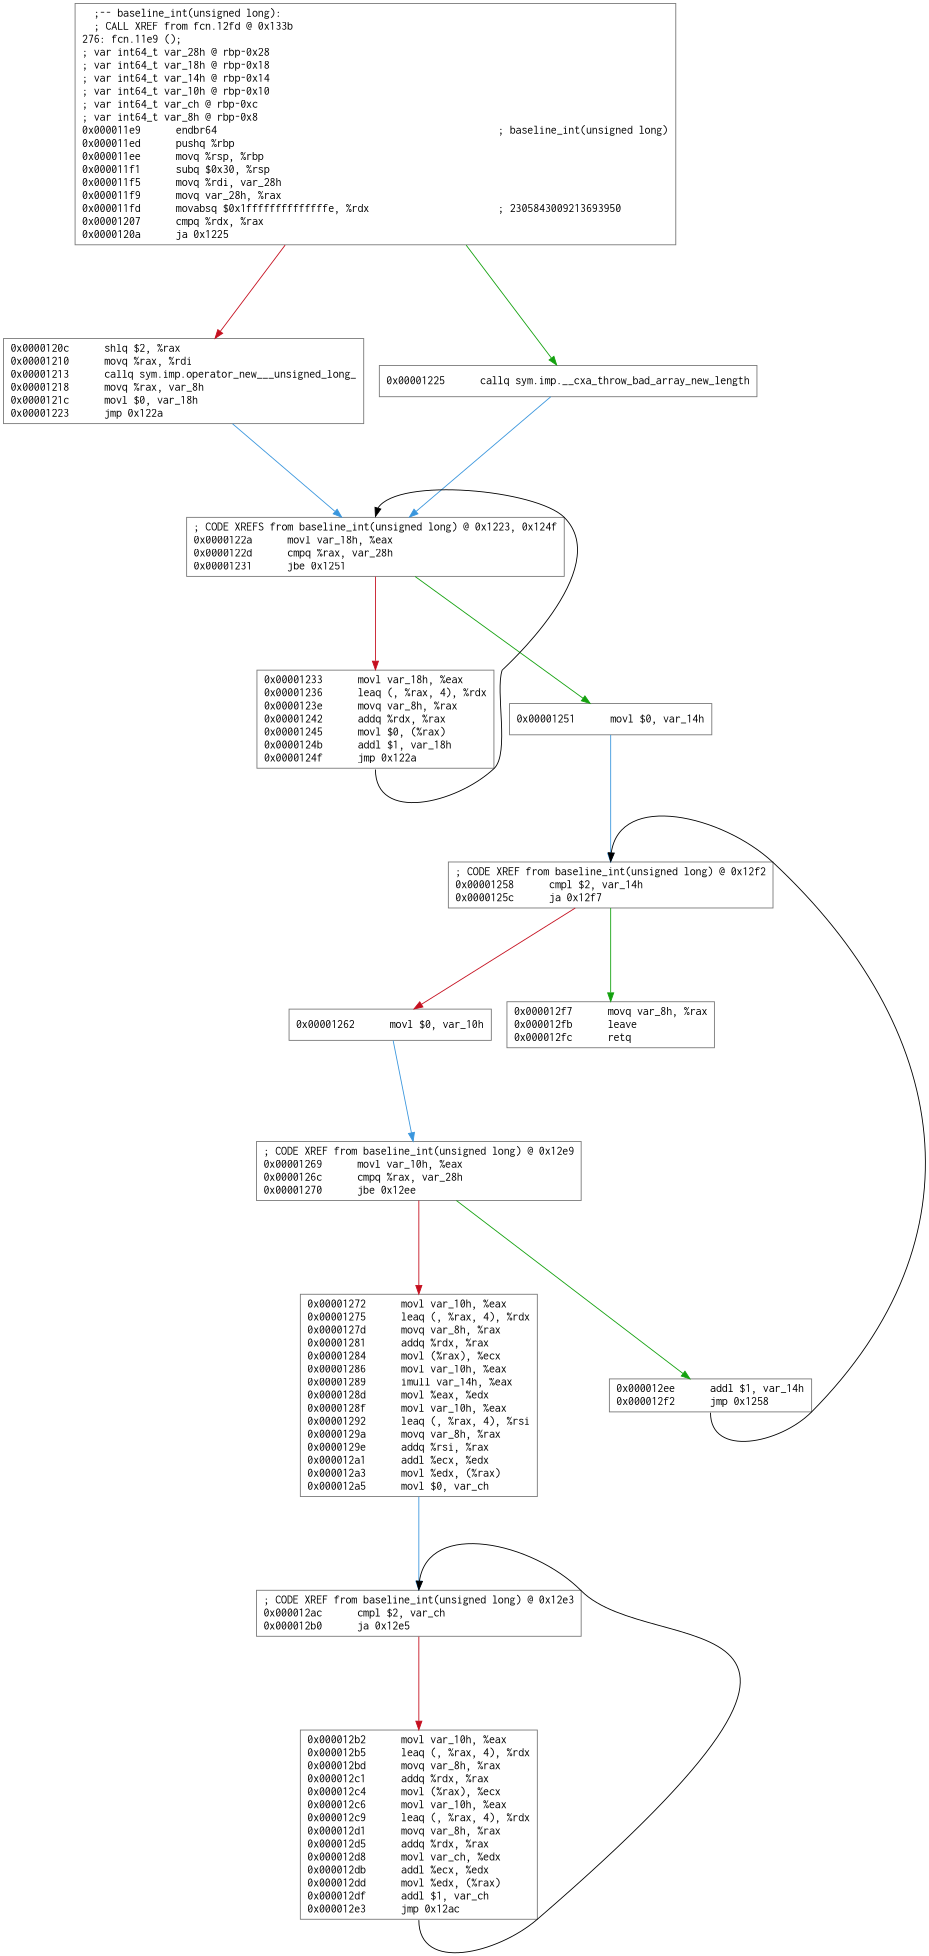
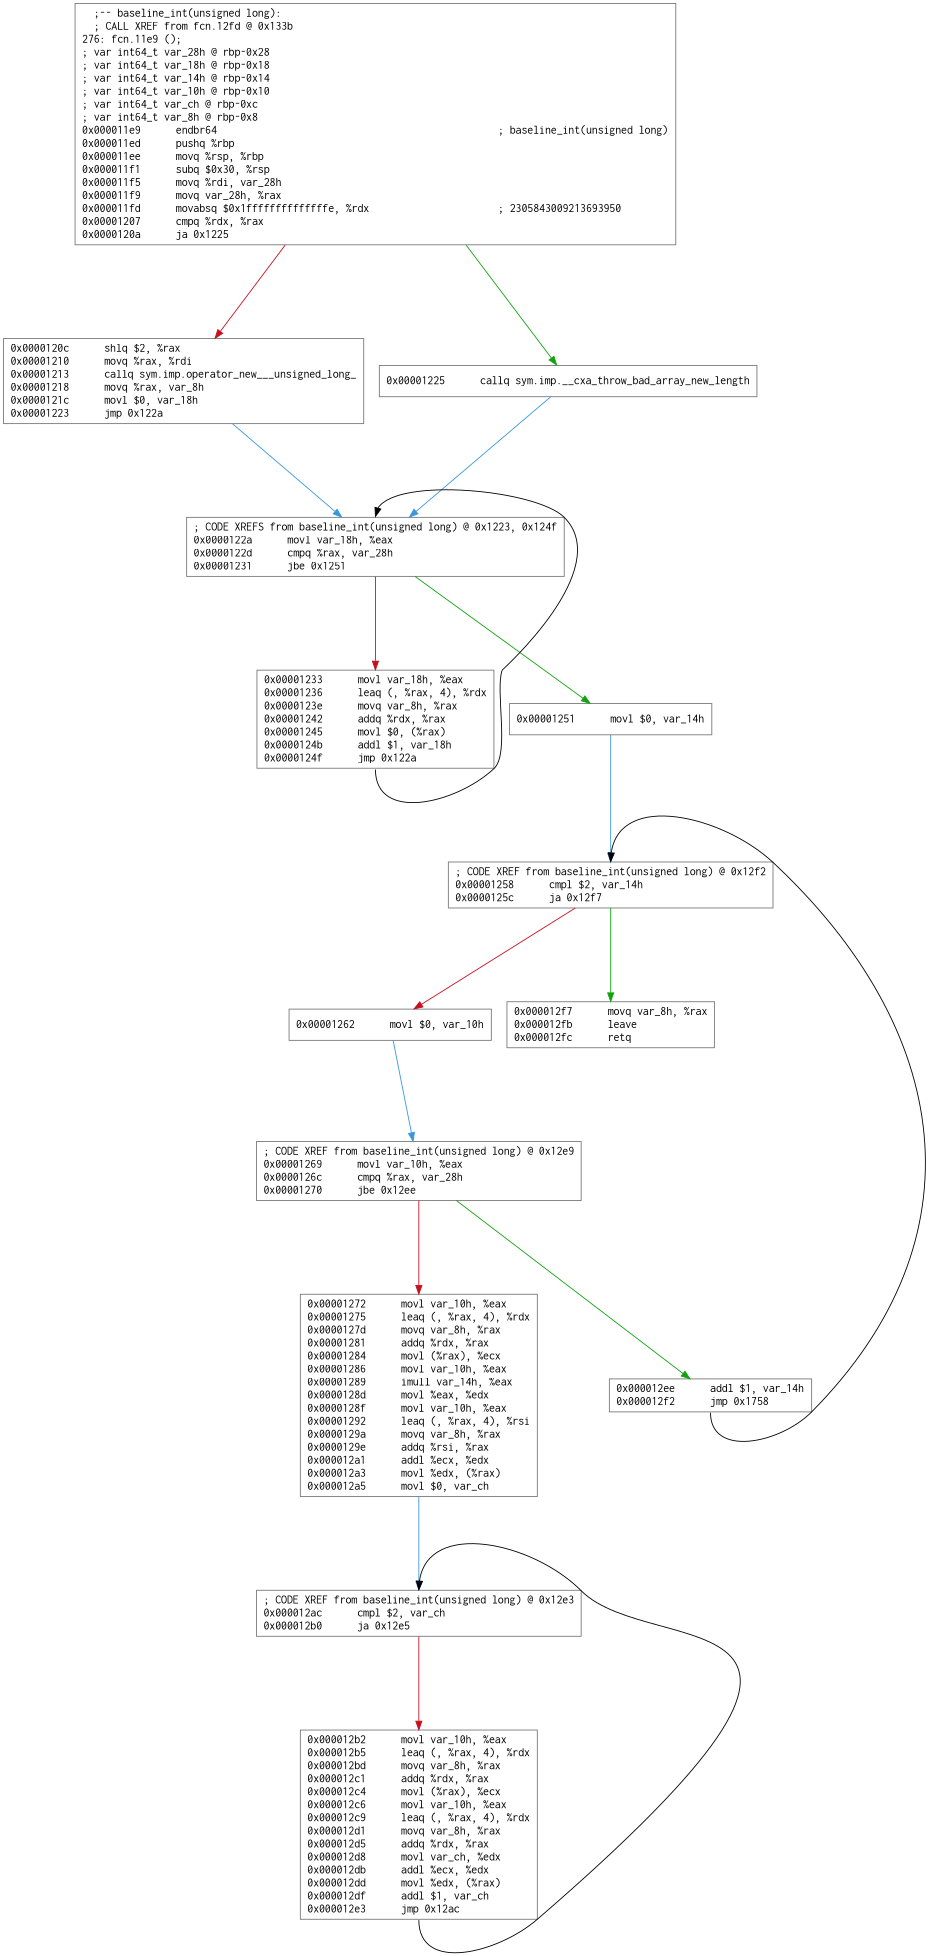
(711, 1395) -> (711, 1395)
